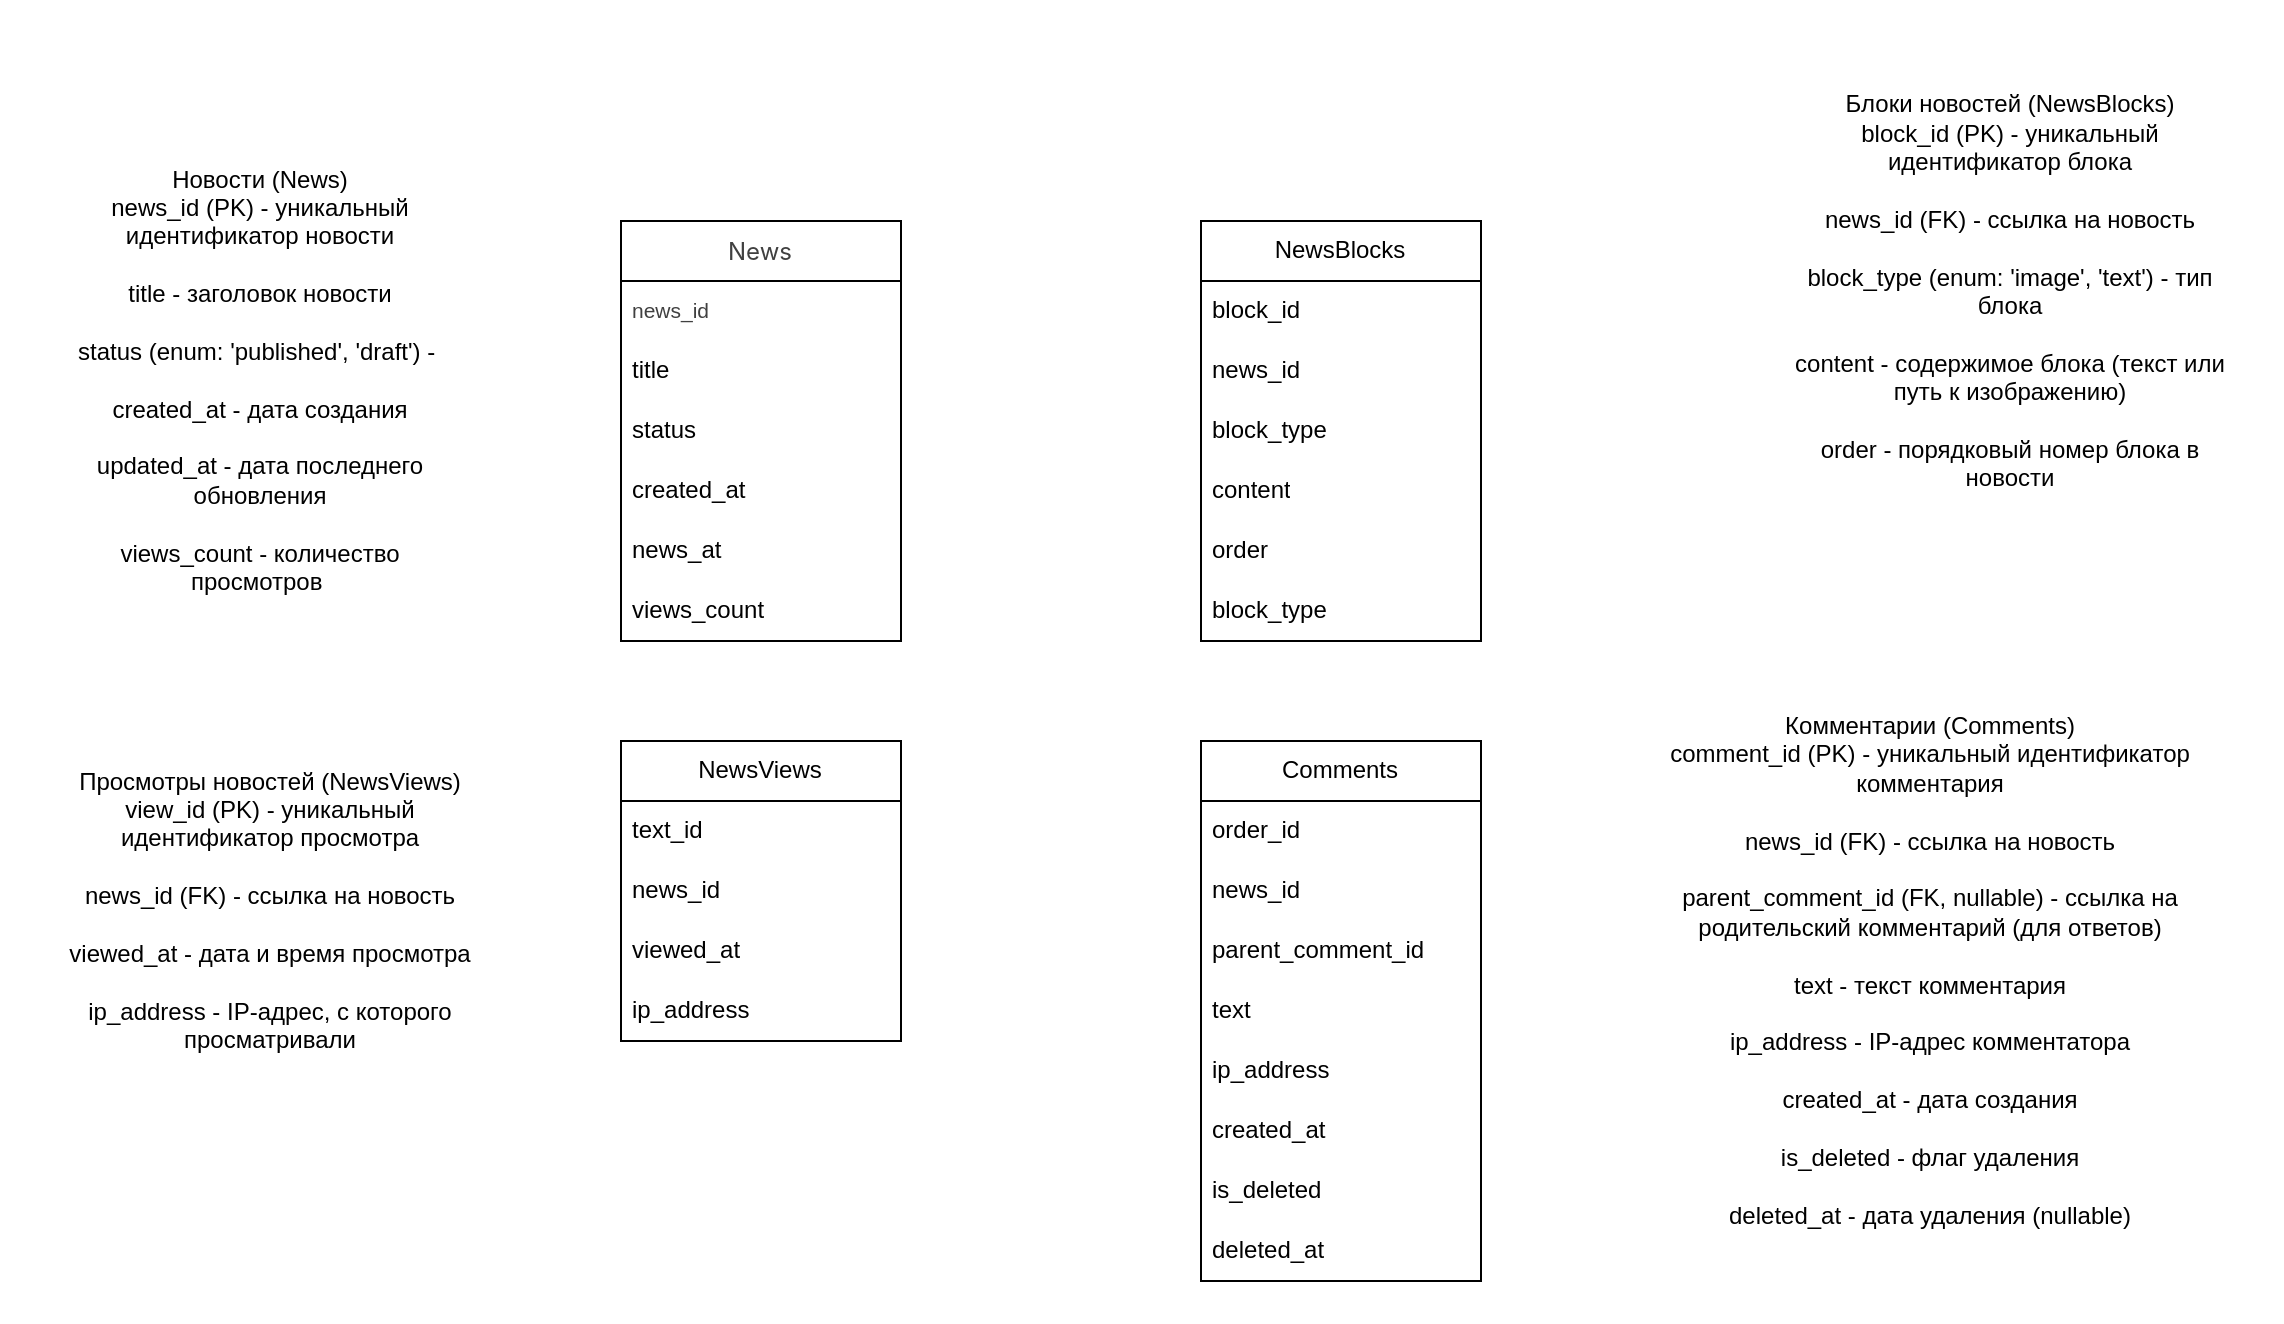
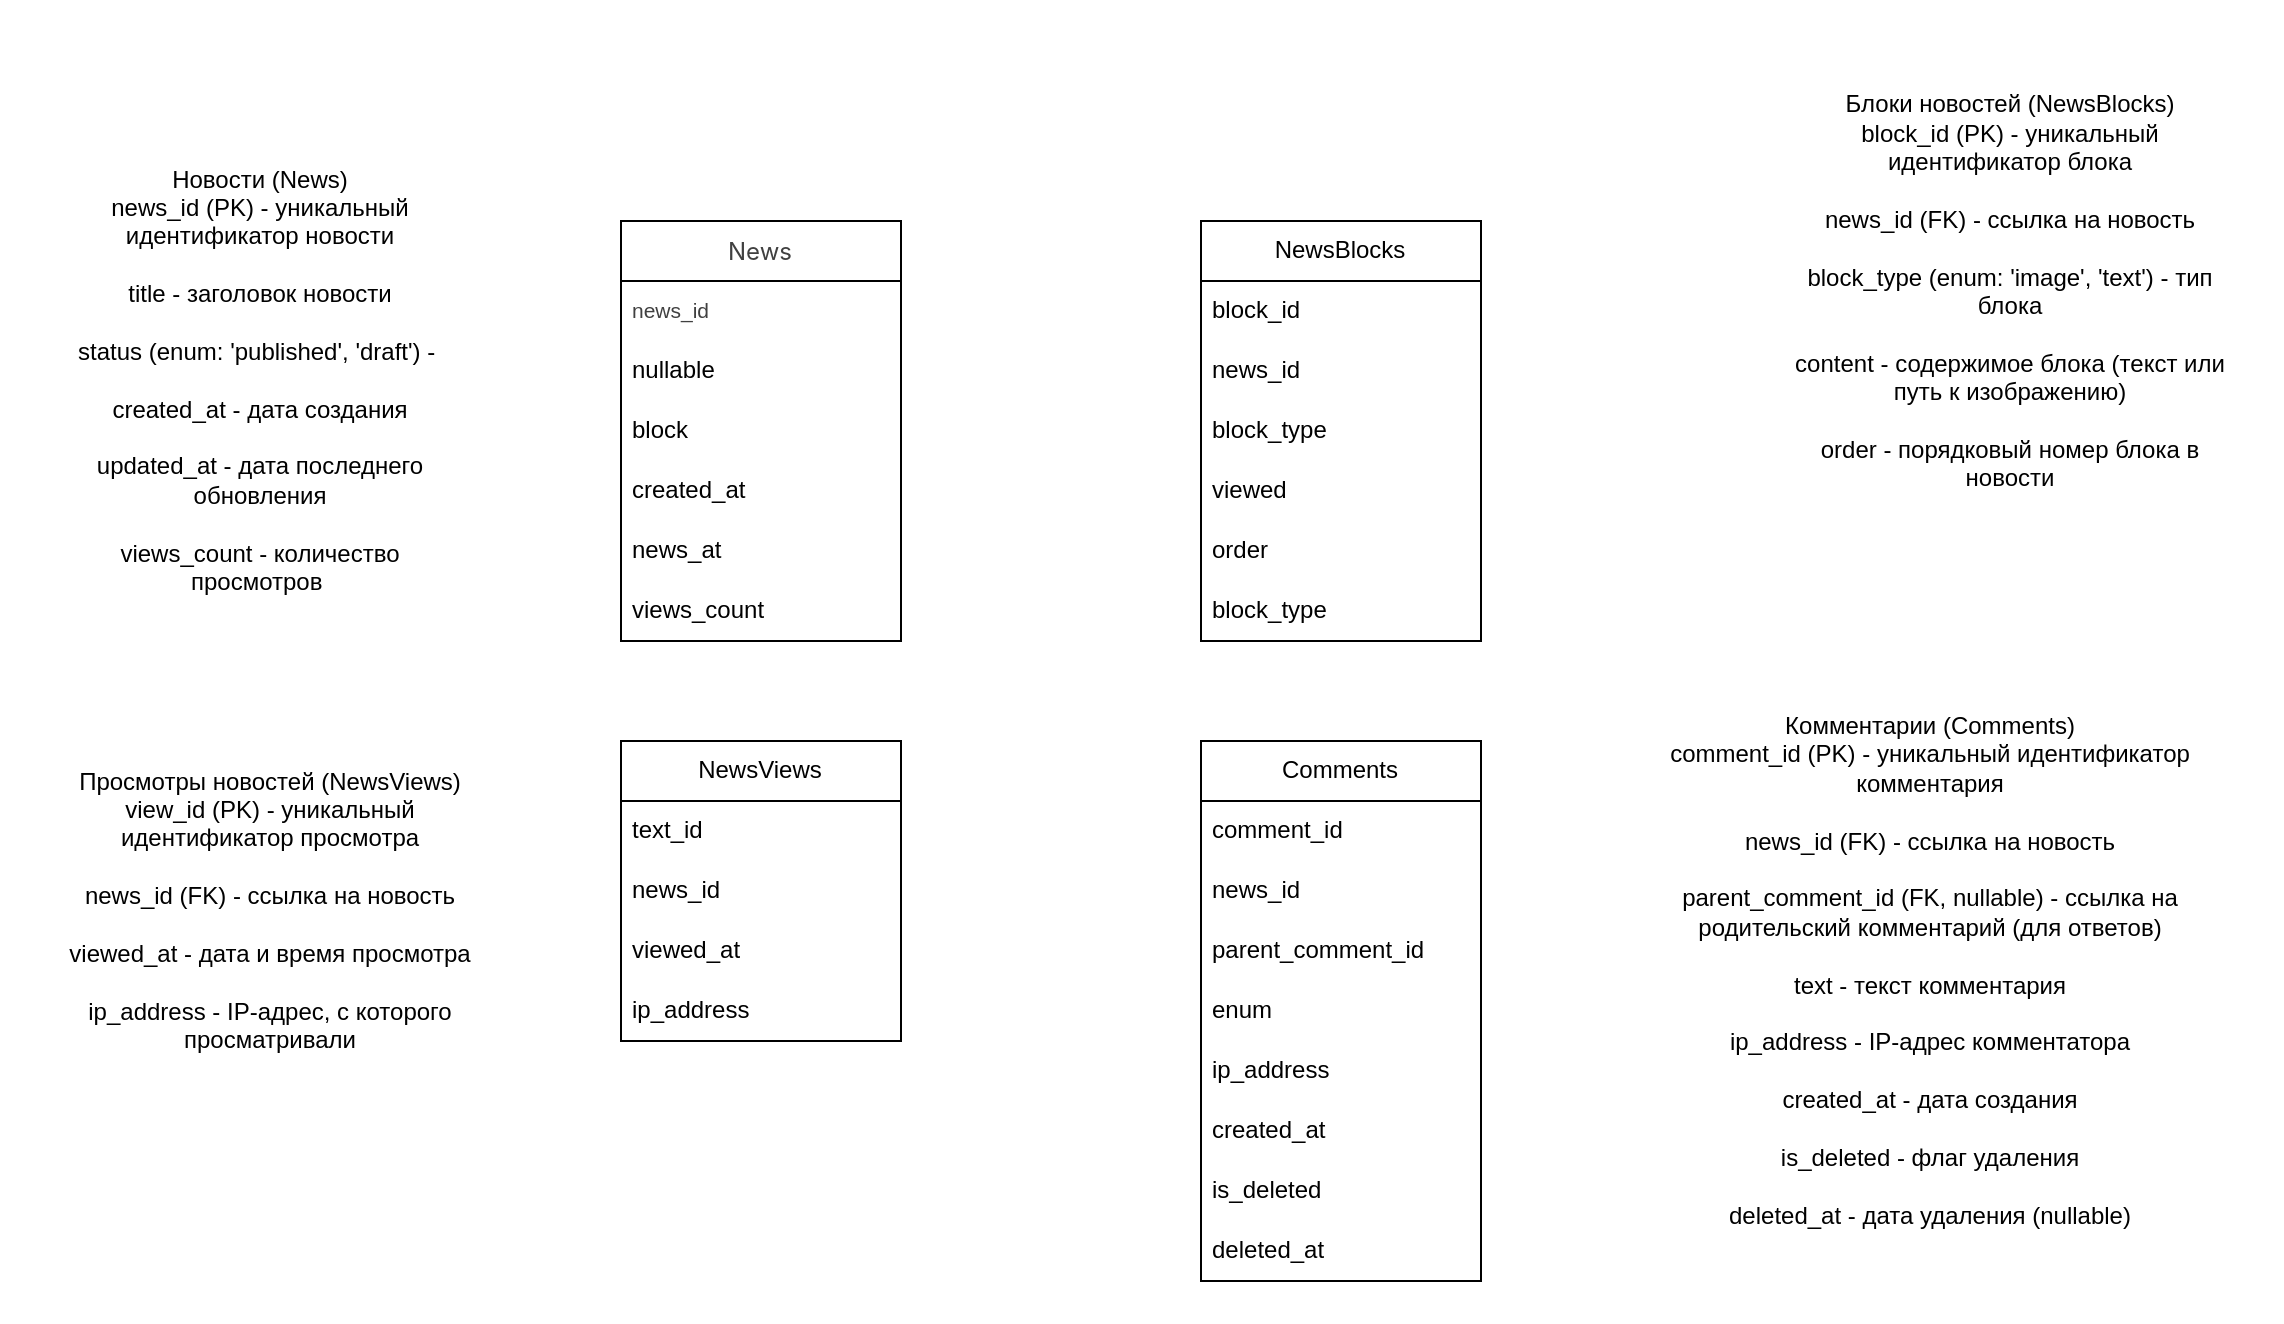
(660, 371) -> (677, 371)
(673, 431) -> (663, 431)
(1260, 491) -> (1250, 491)
(1264, 831) -> (1277, 831)
(1240, 1011) -> (1240, 1011)
